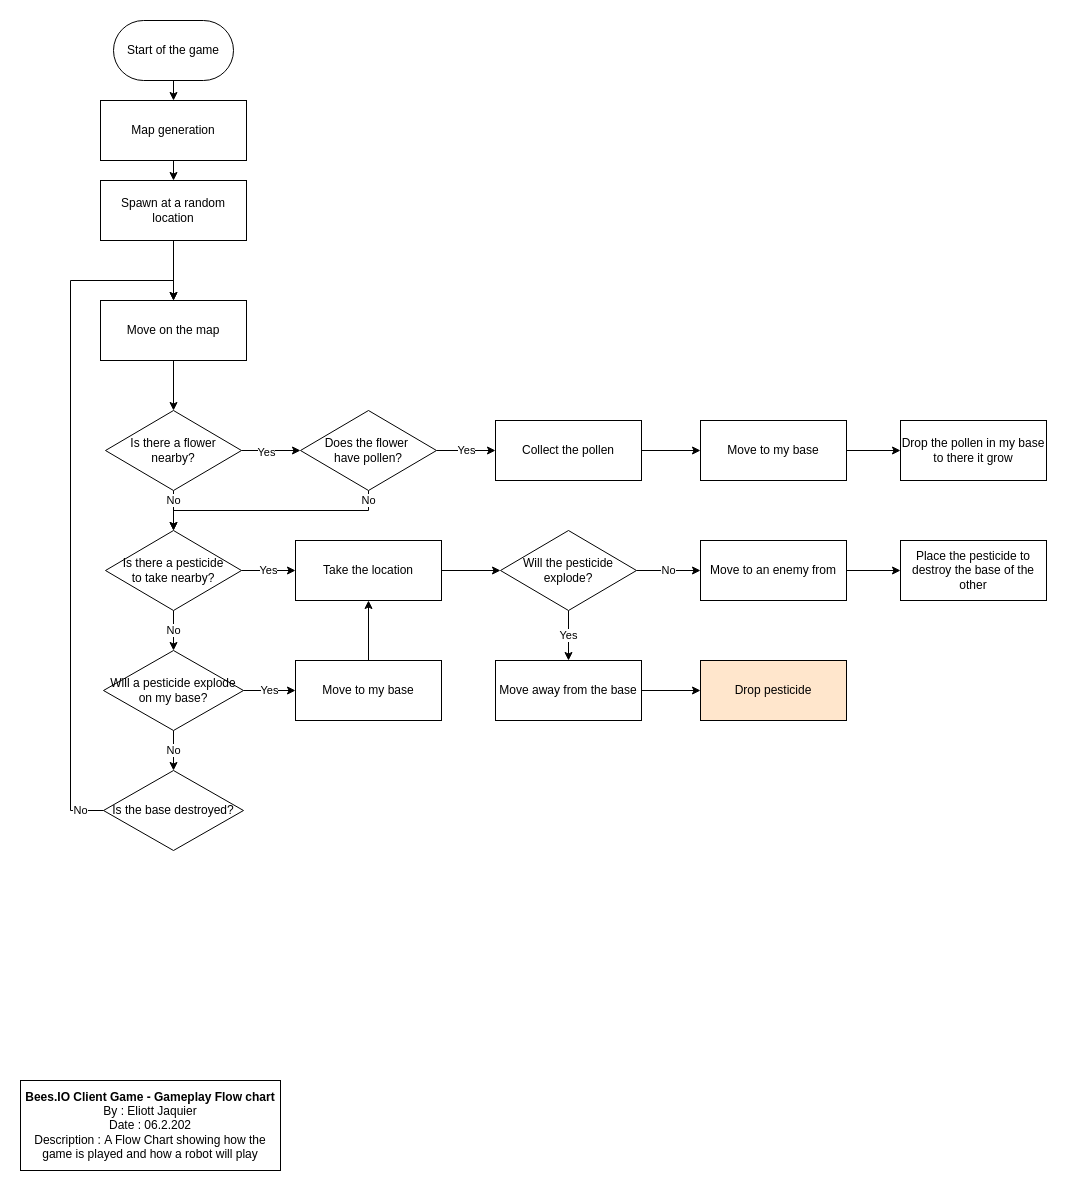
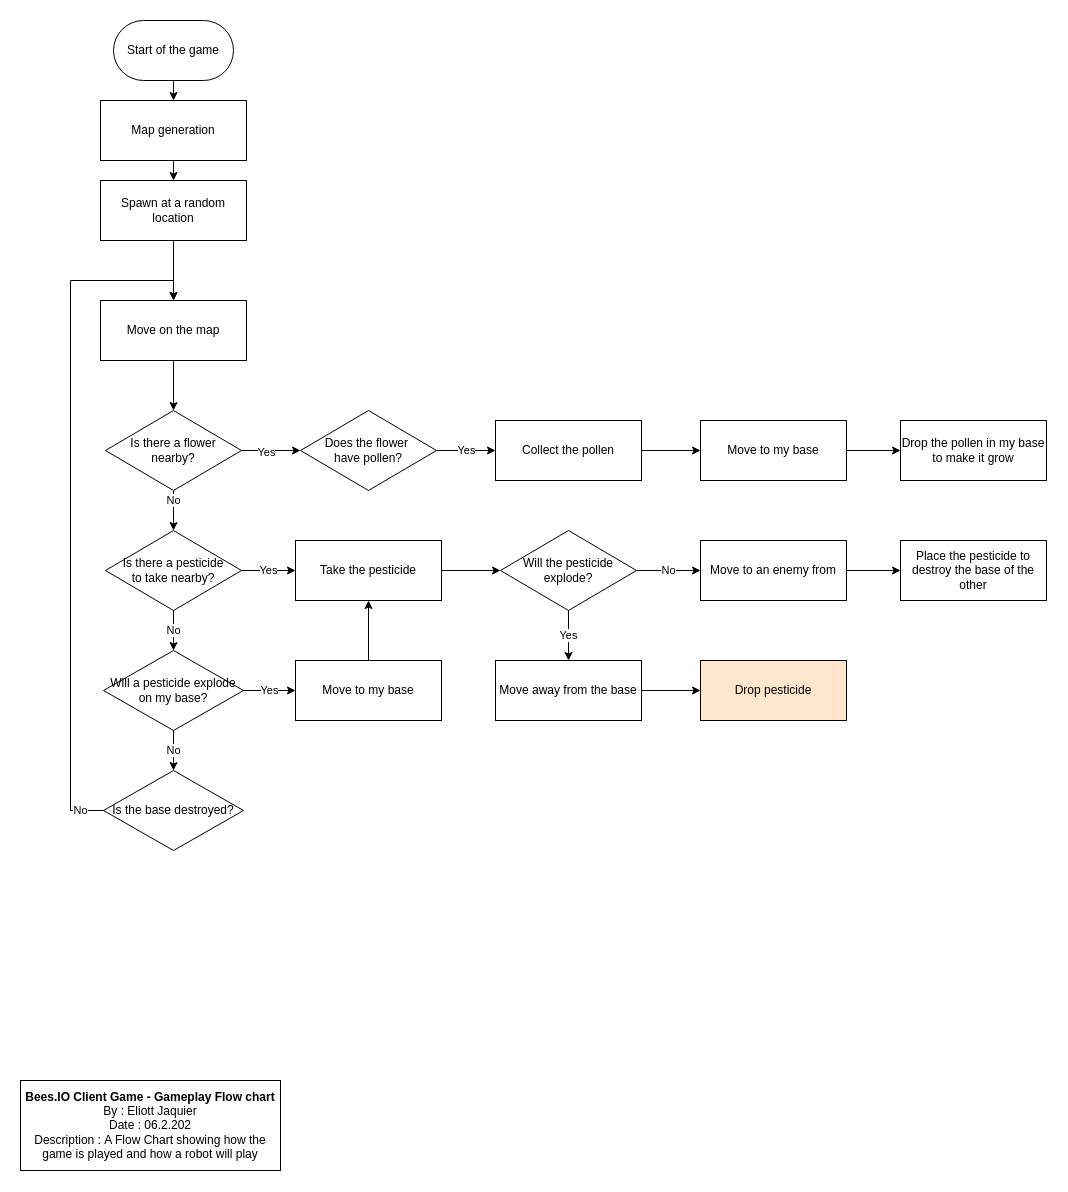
(974, 451) -> (974, 451)
(283, 511) -> none
(369, 571) -> (369, 571)
